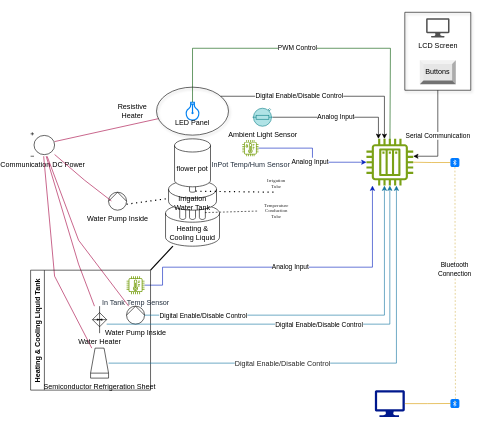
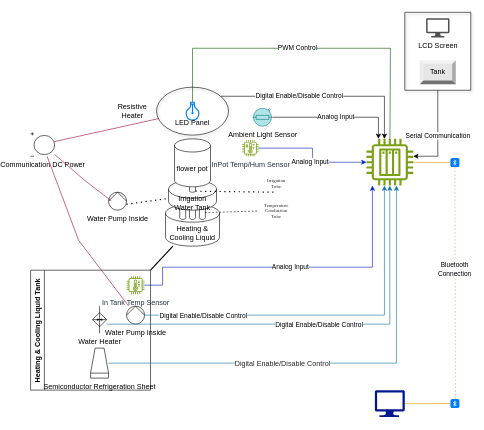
(438, 72) -> (438, 72)
(70, 237) -> none
(53, 257) -> none
